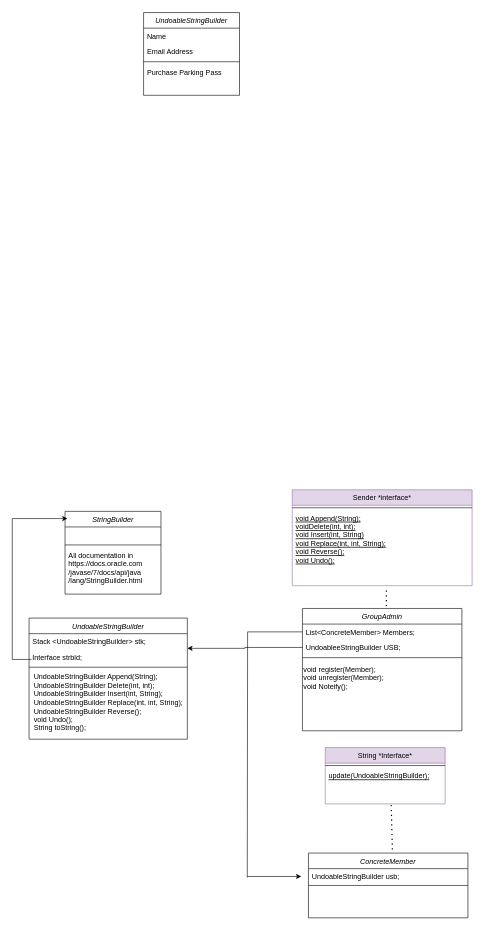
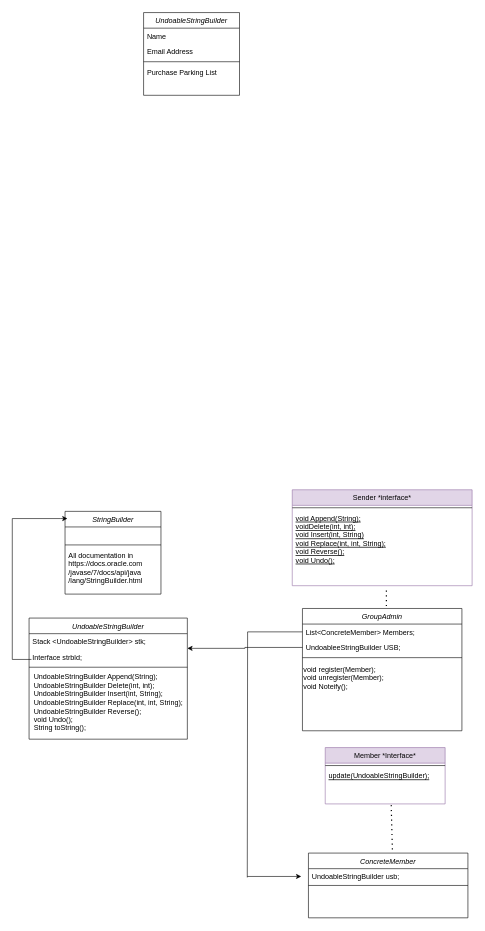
(187, 72) -> (186, 72)
(385, 756) -> (385, 756)
